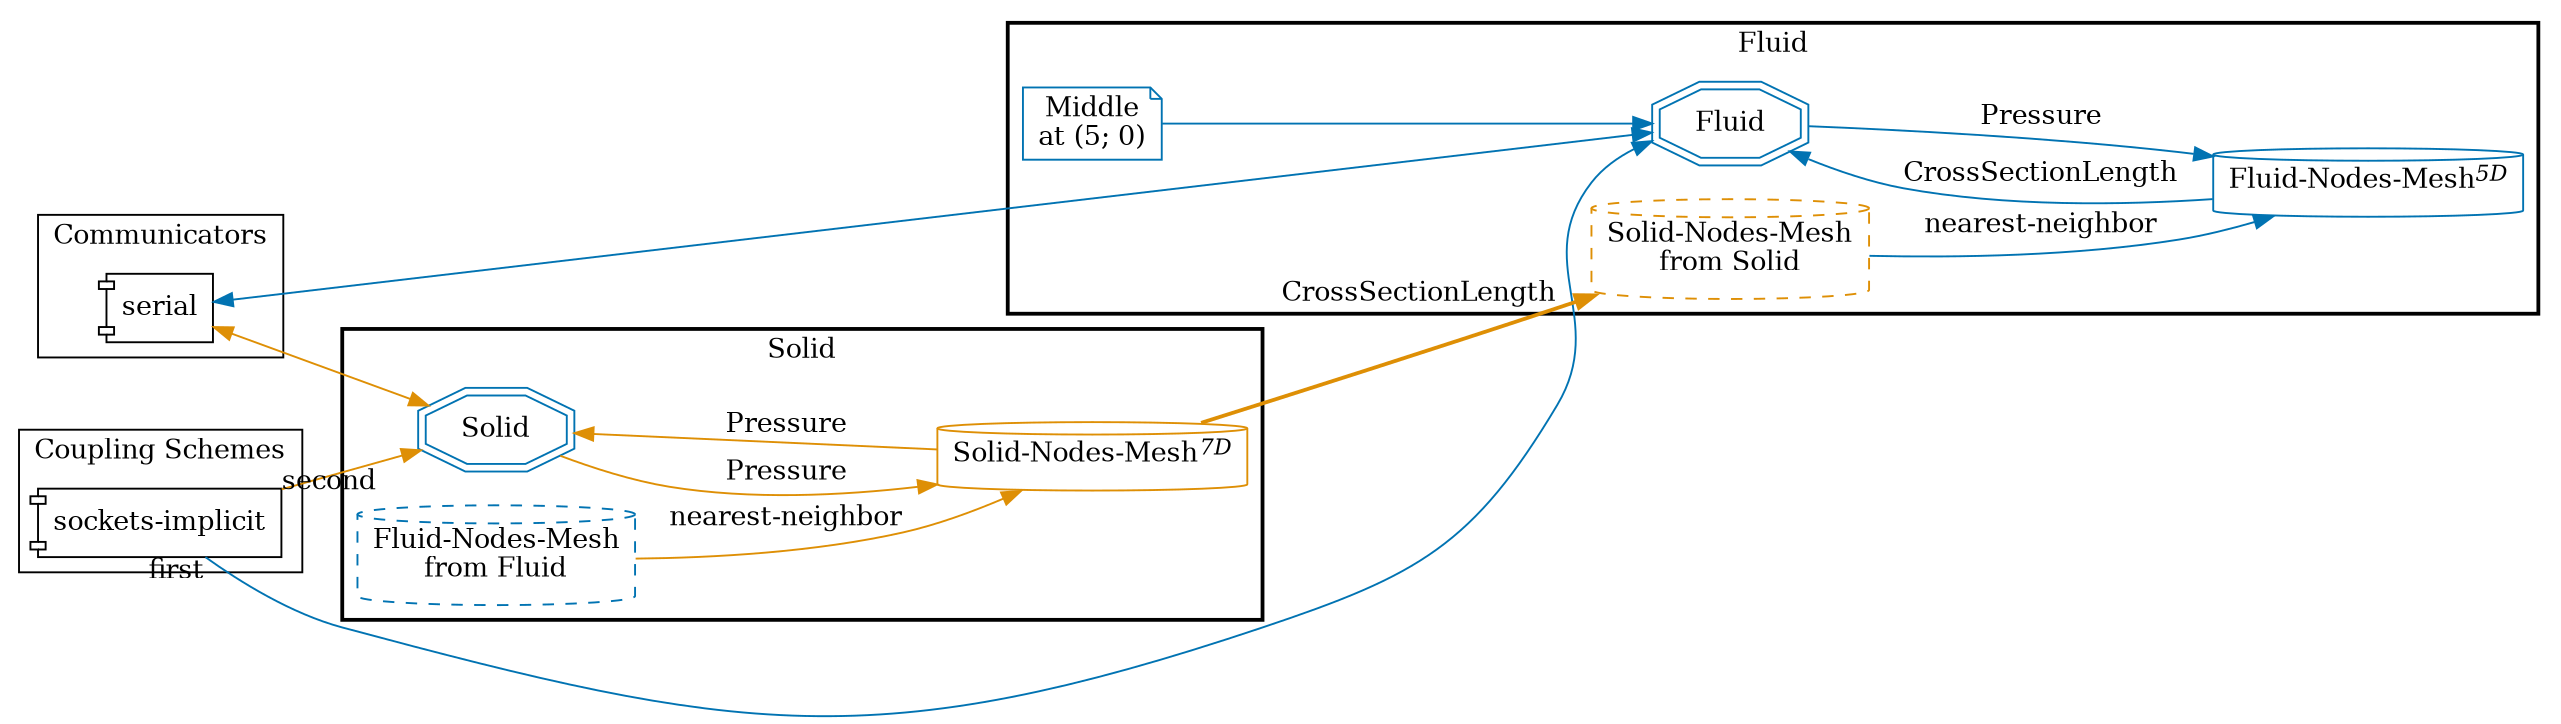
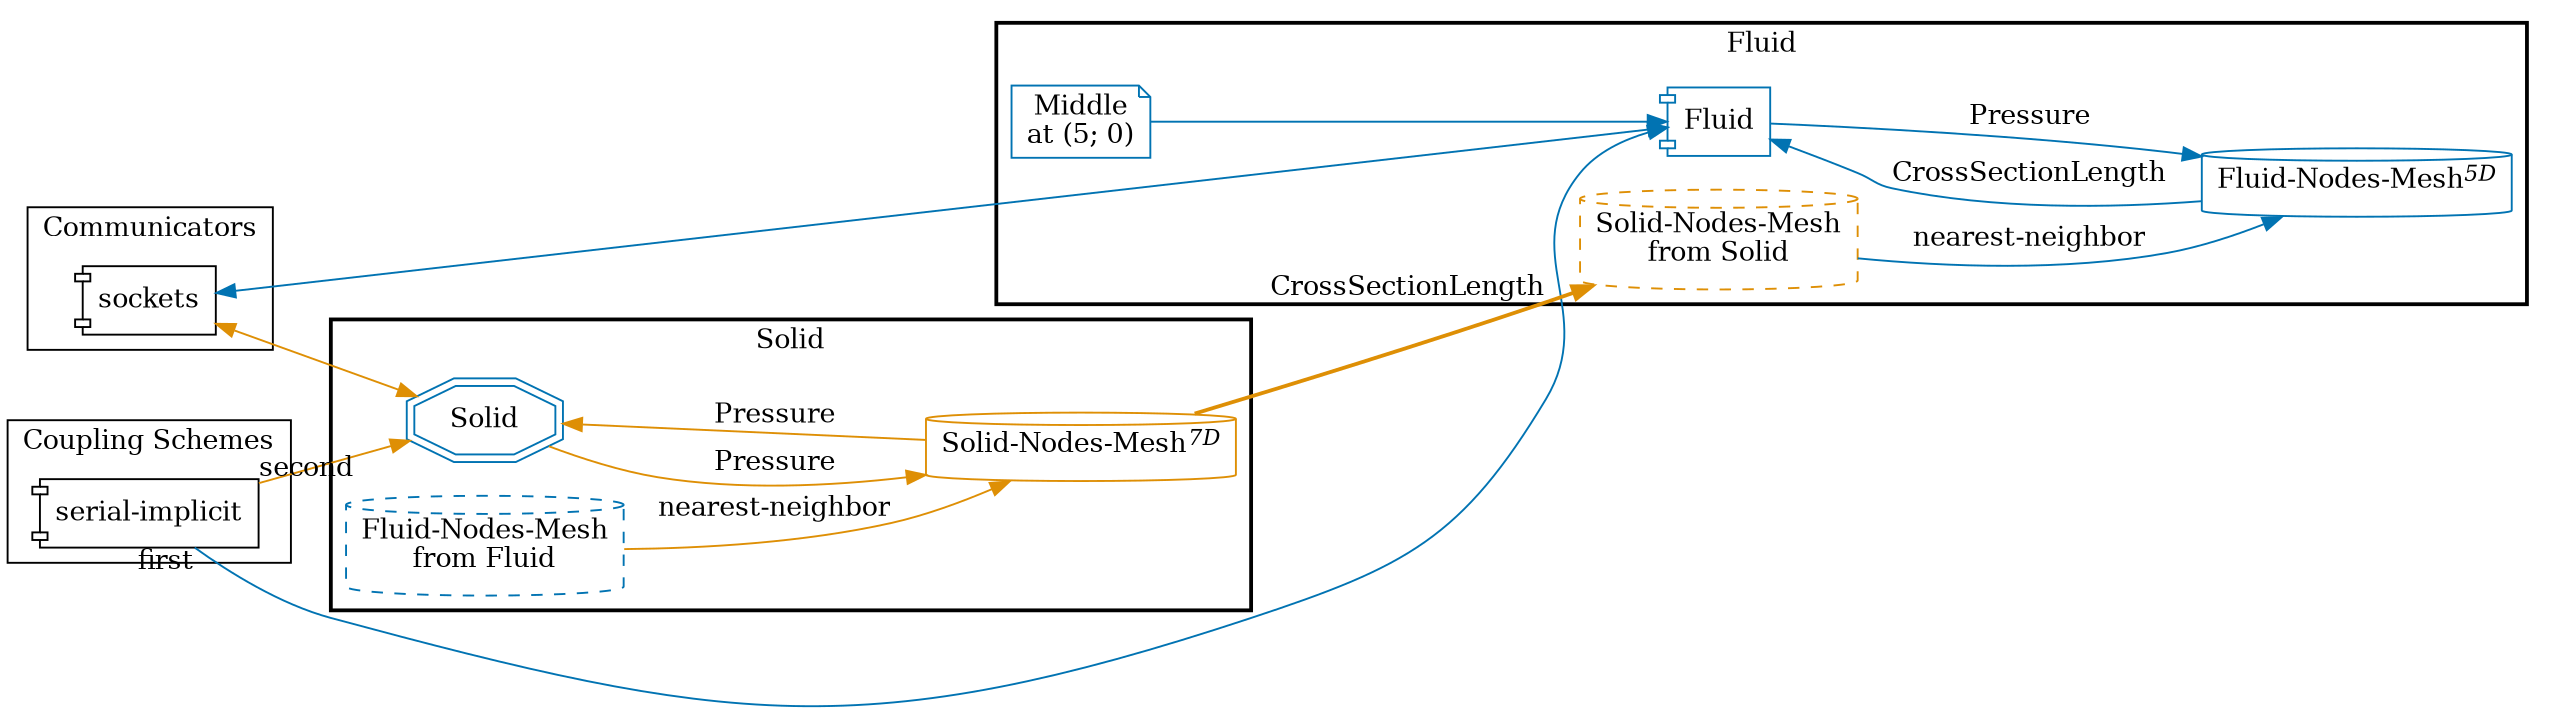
(1730, 124) -> (1719, 122)
(160, 308) -> (149, 300)
(160, 523) -> (149, 513)
